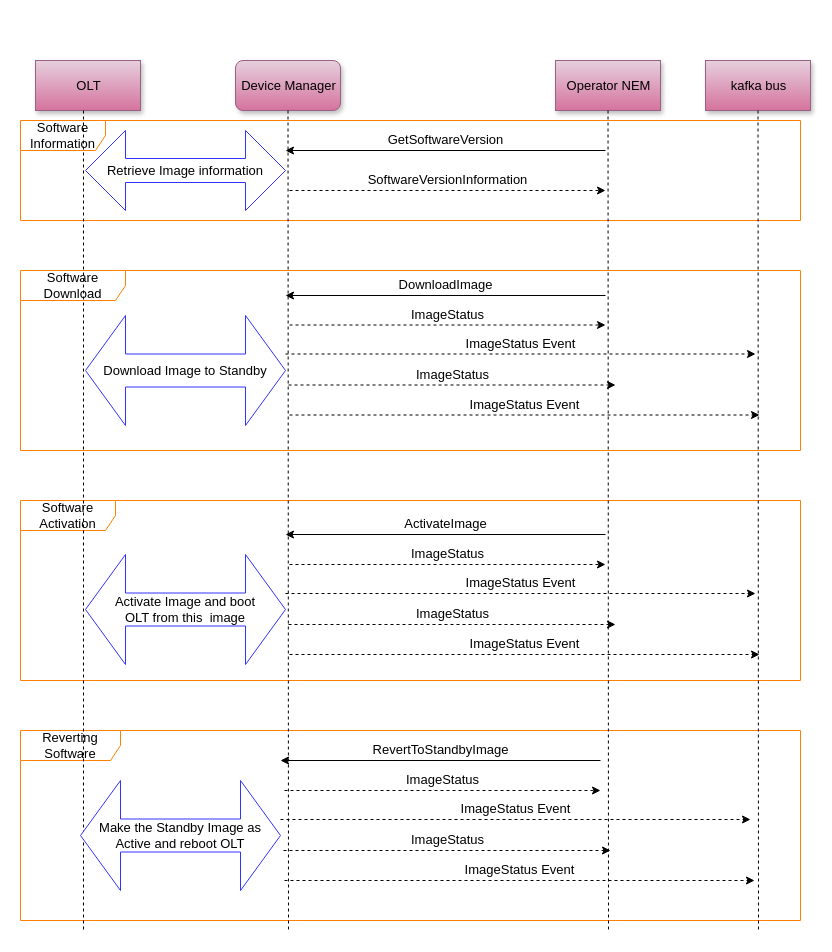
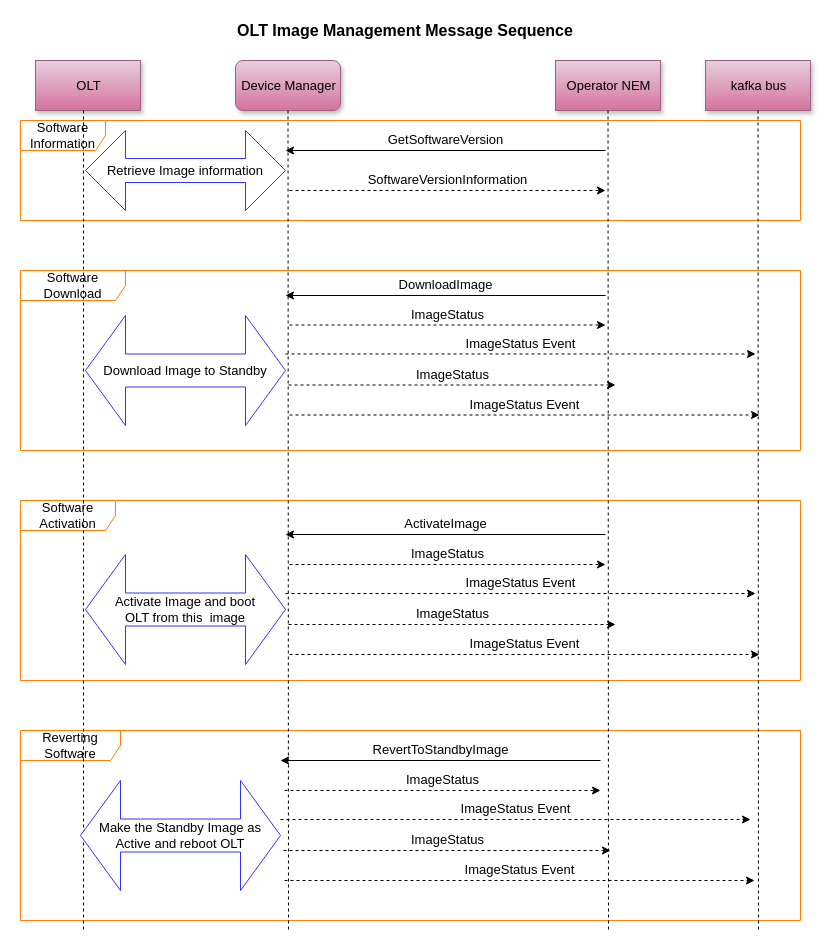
none -> (406, 31)
